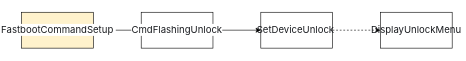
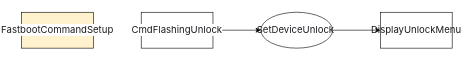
(123, 30) -> none
(297, 30) -> (297, 30)
(355, 30) -> (355, 30)
